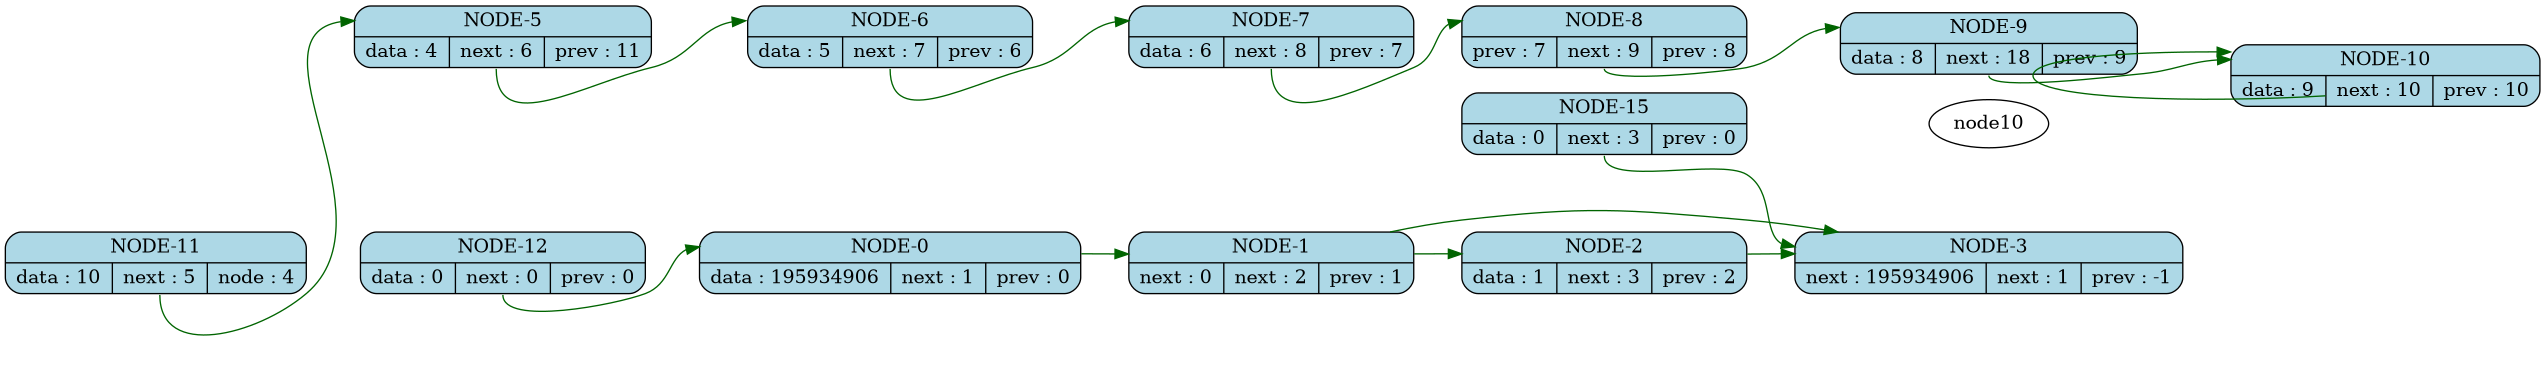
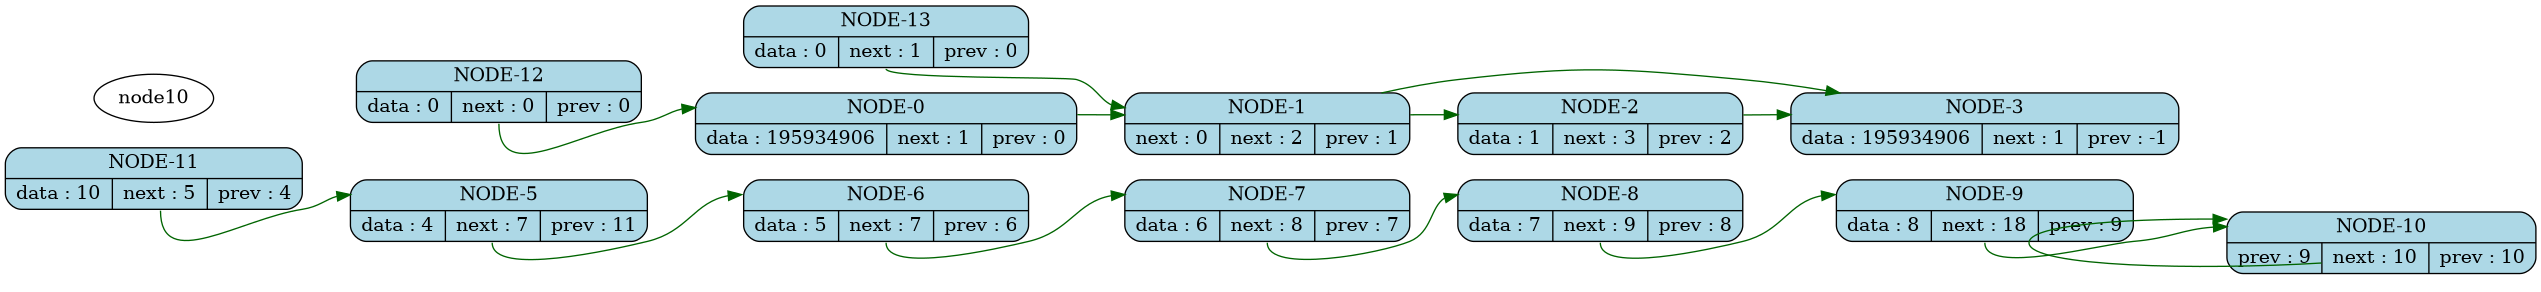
none -> (886, 37)
(497, 51) -> (493, 225)
(1509, 51) -> (1505, 225)
(2278, 90) -> (2274, 257)
(1604, 124) -> none
(257, 278) -> (255, 193)
(1891, 278) -> (1887, 138)
